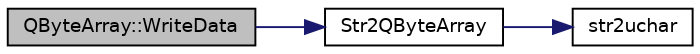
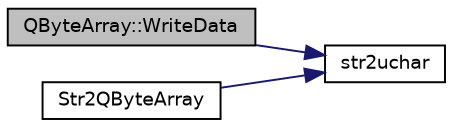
(280, 27) -> (281, 49)
